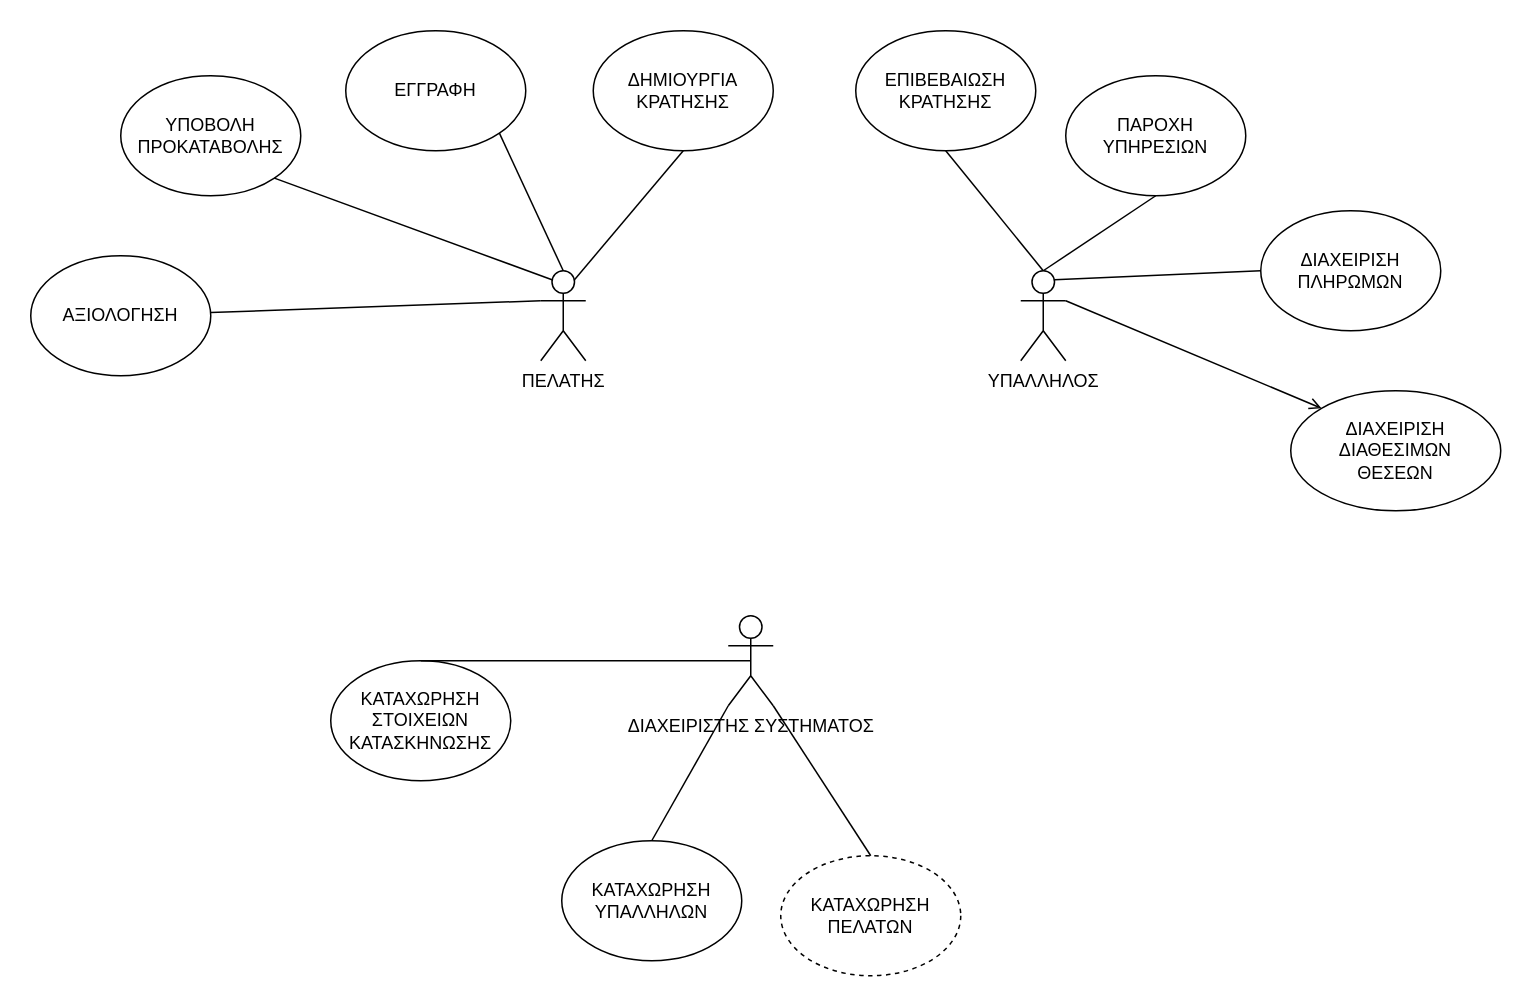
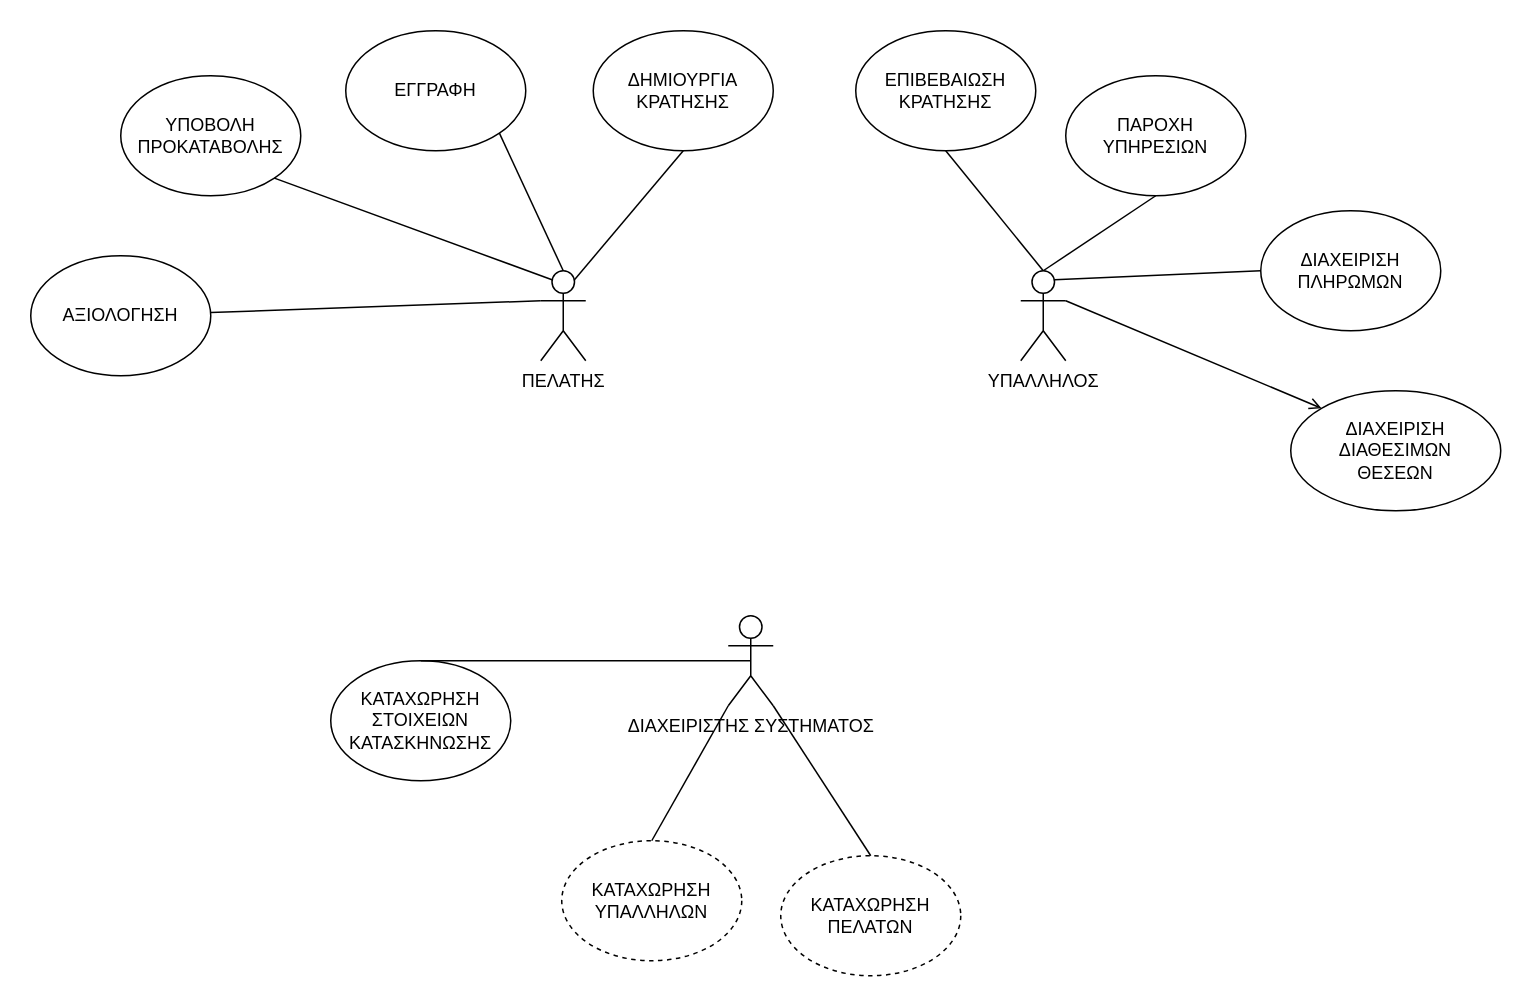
(652, 901) -> (652, 901)
